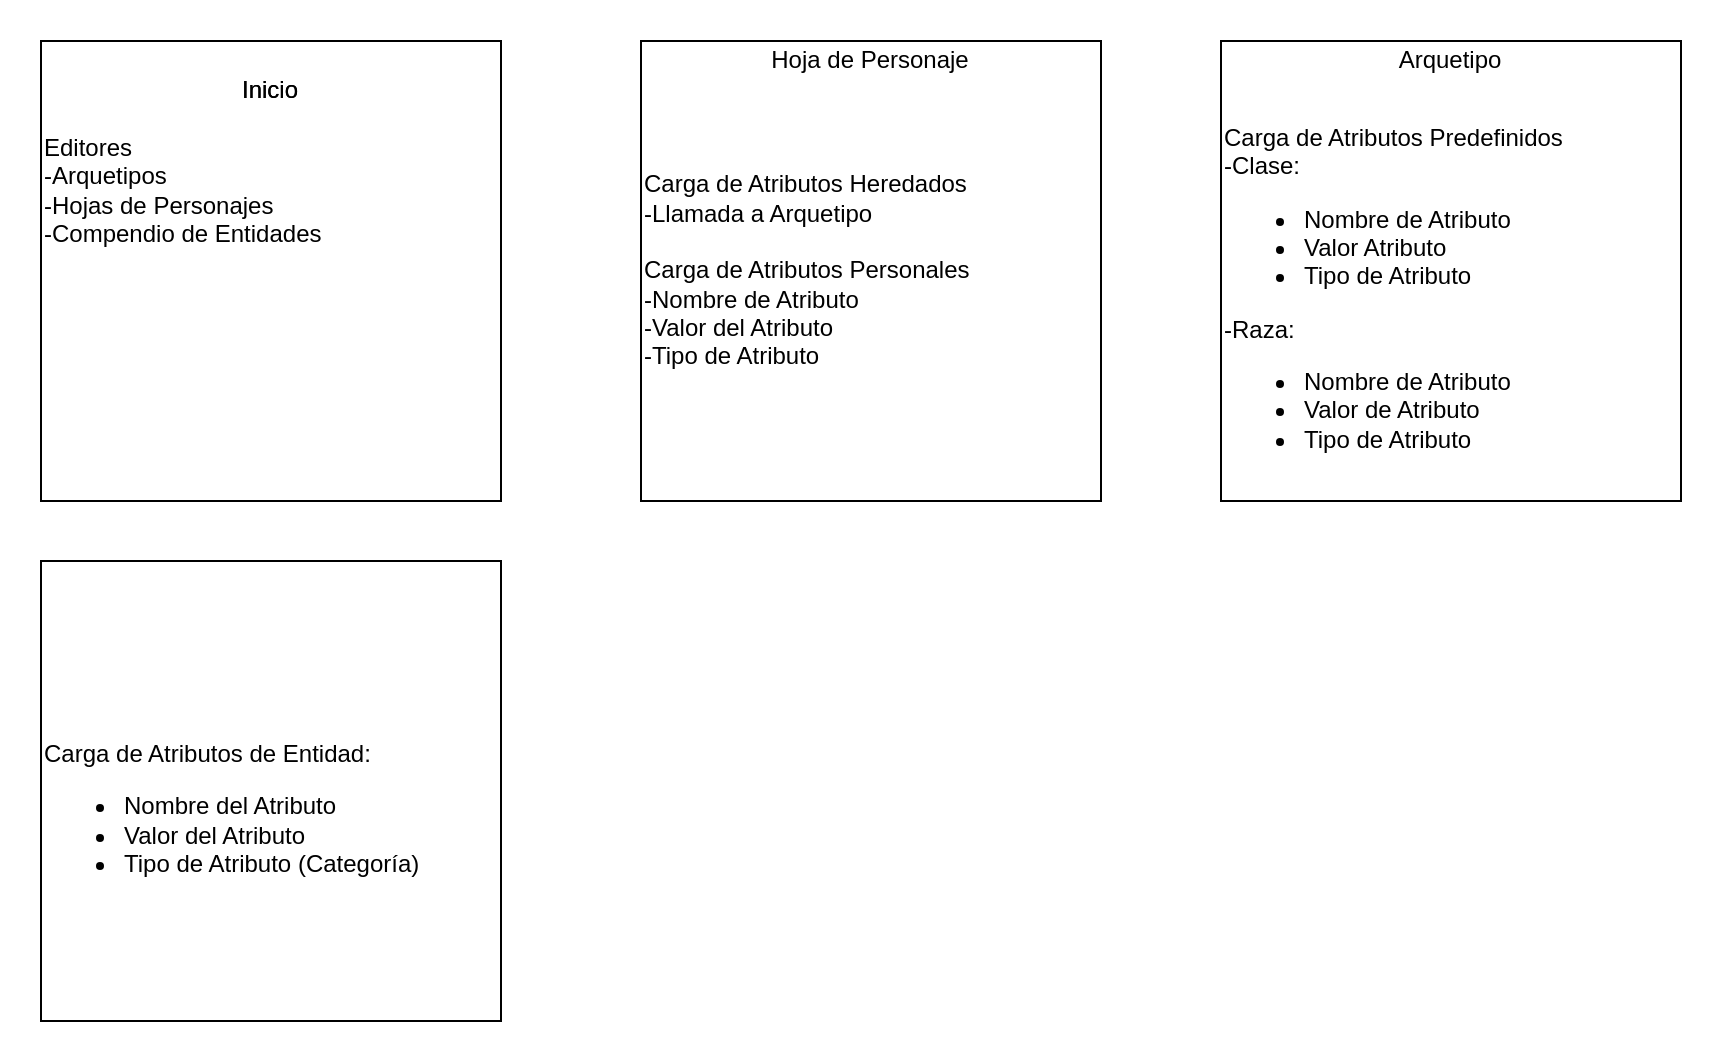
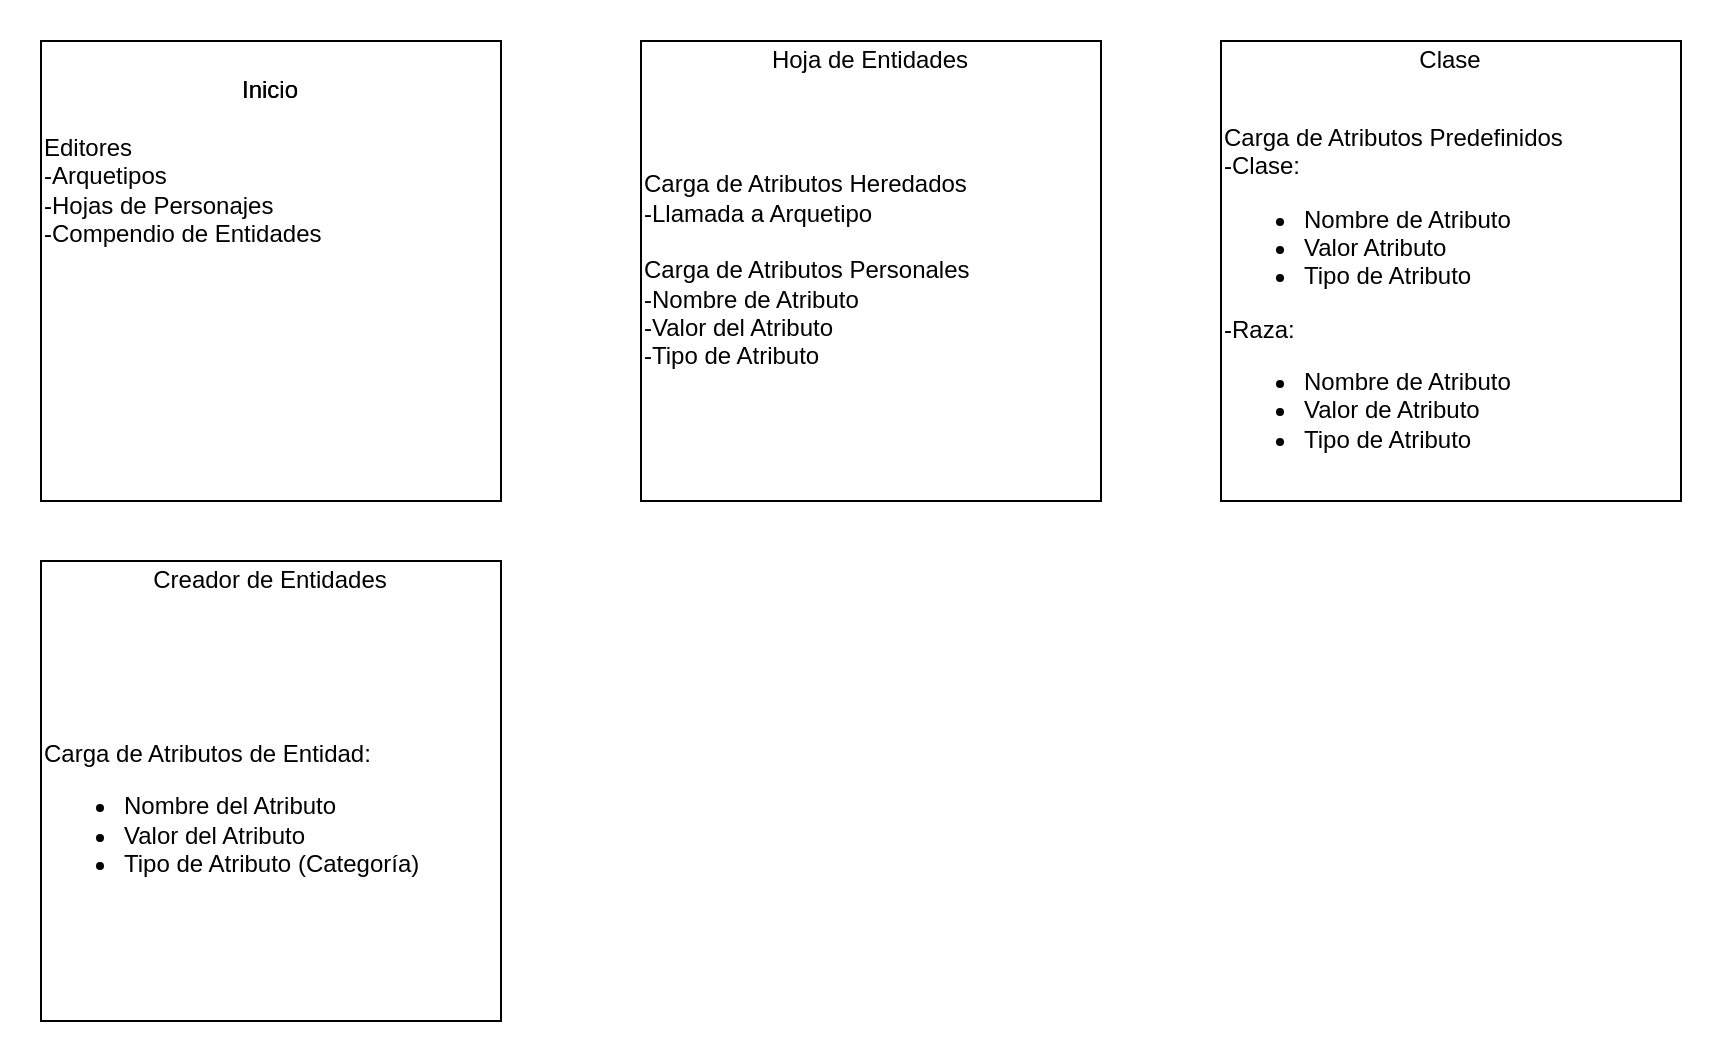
(871, 61) -> (871, 61)
(1451, 61) -> (1451, 61)
none -> (271, 581)
